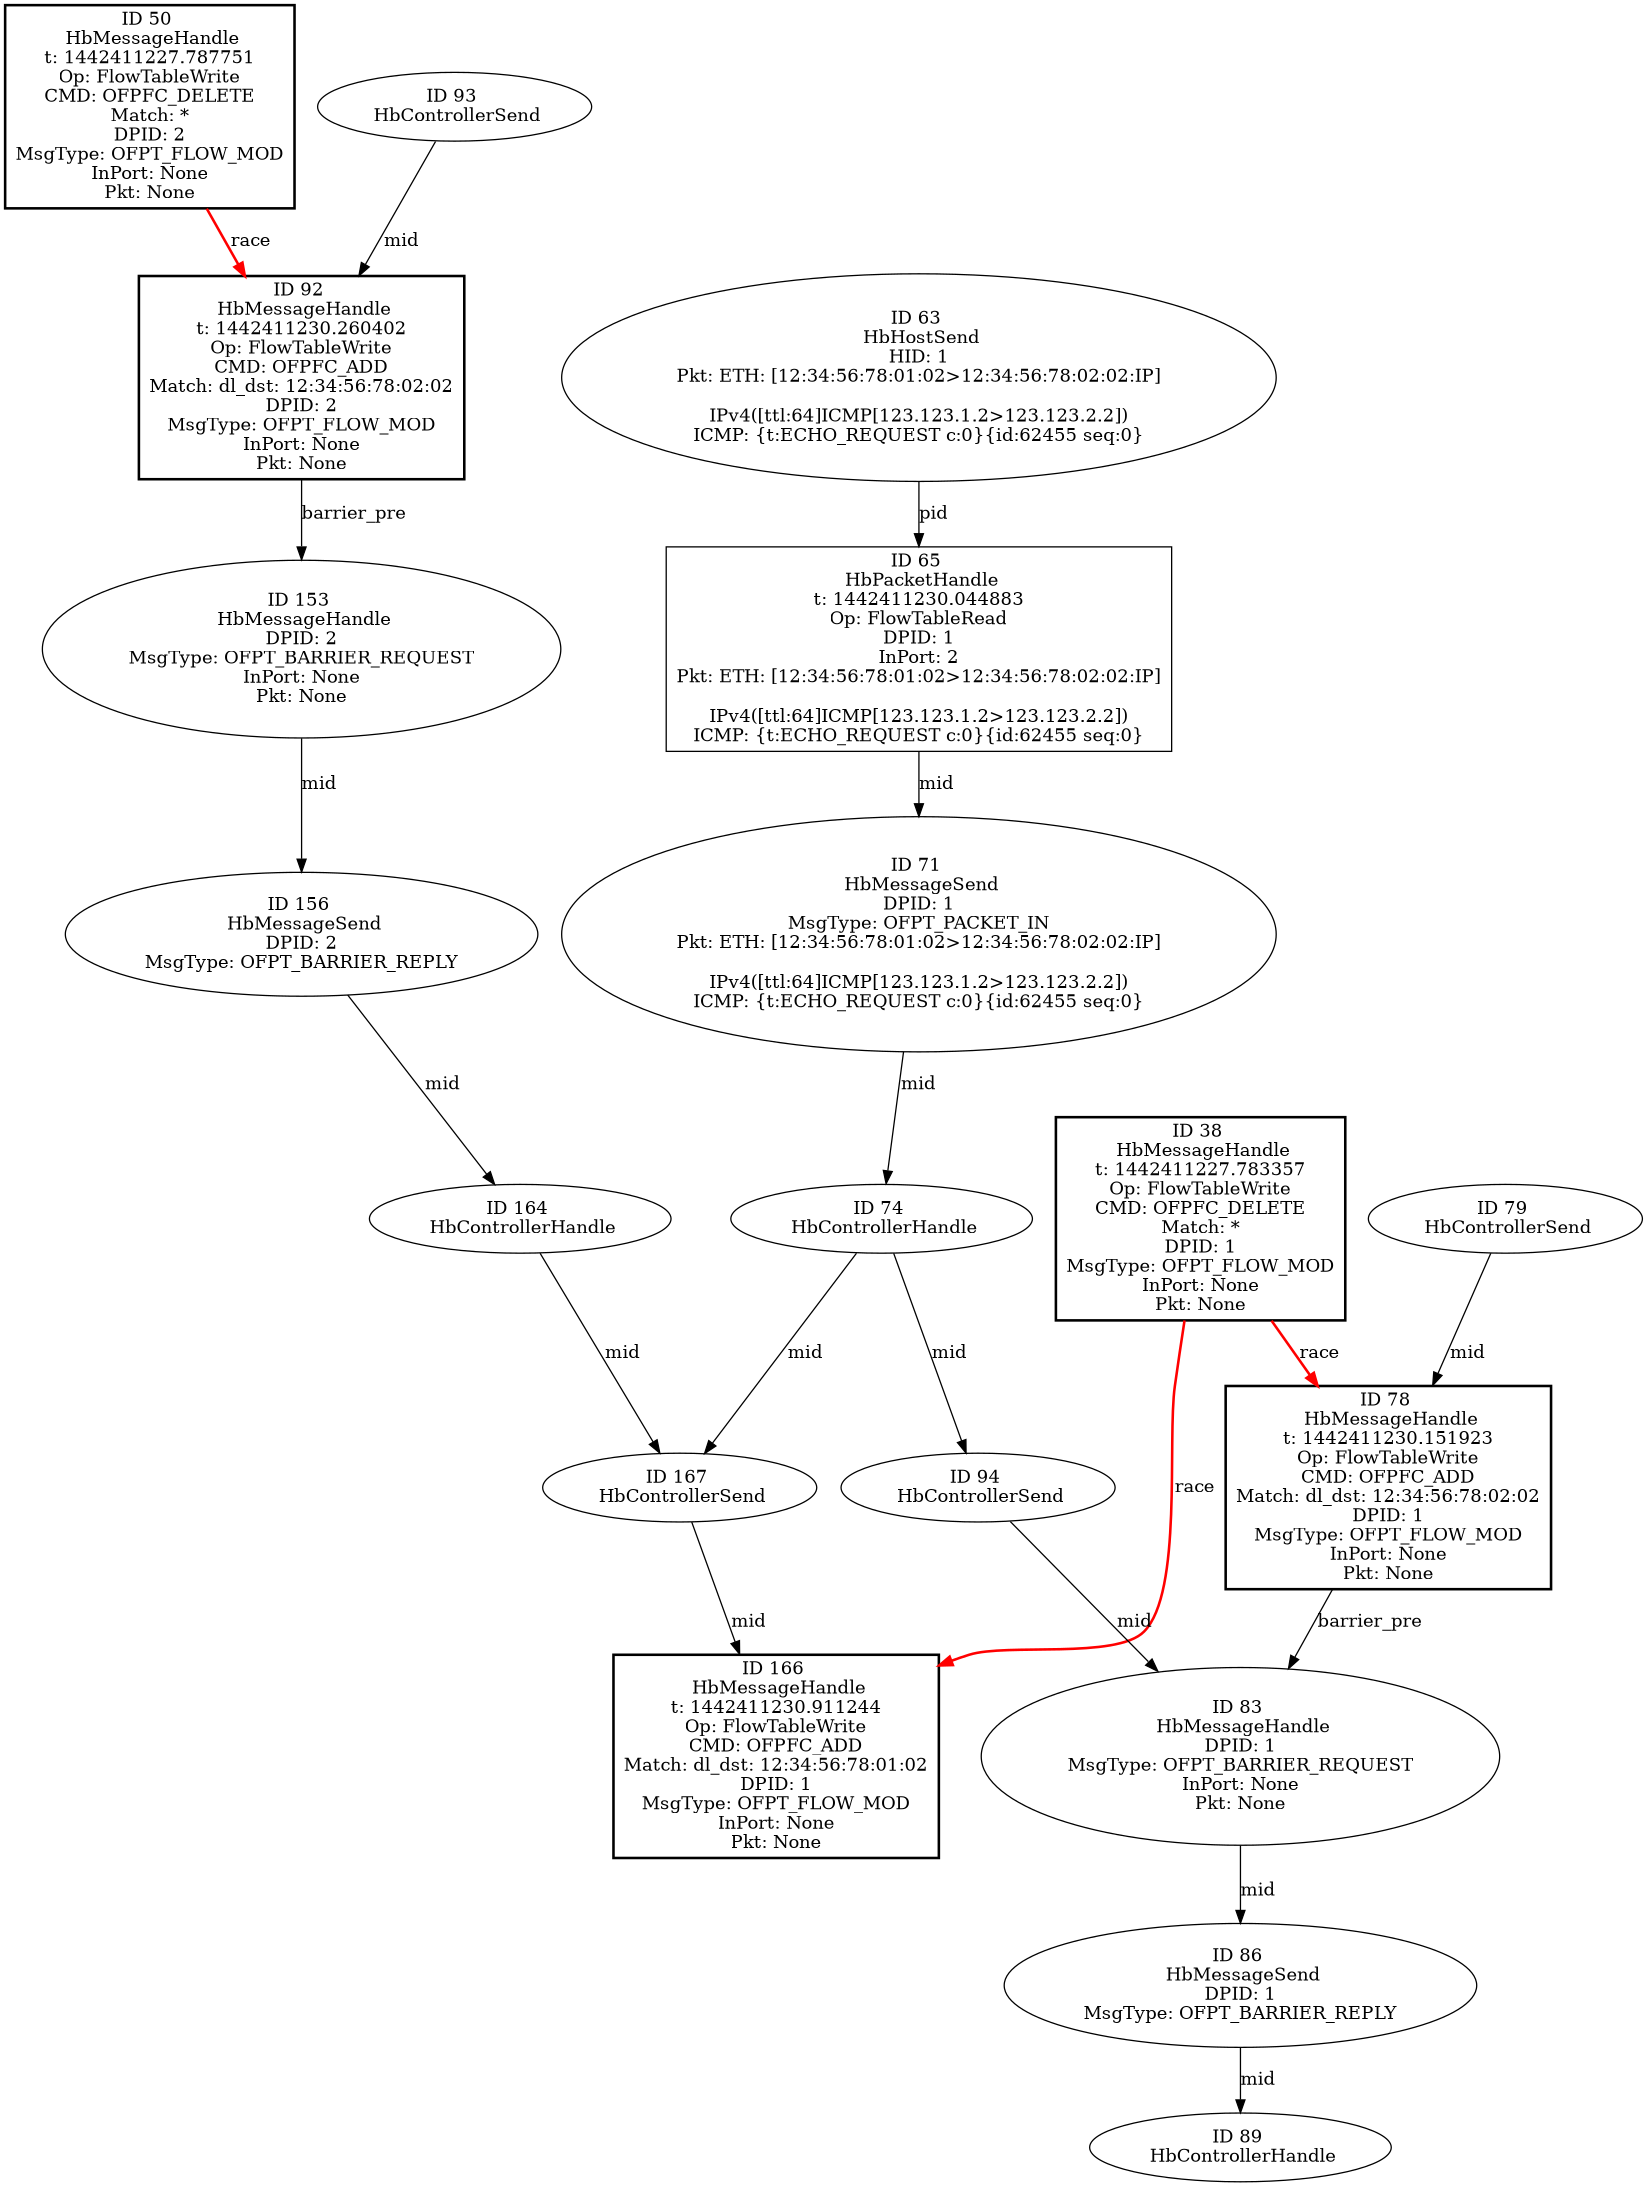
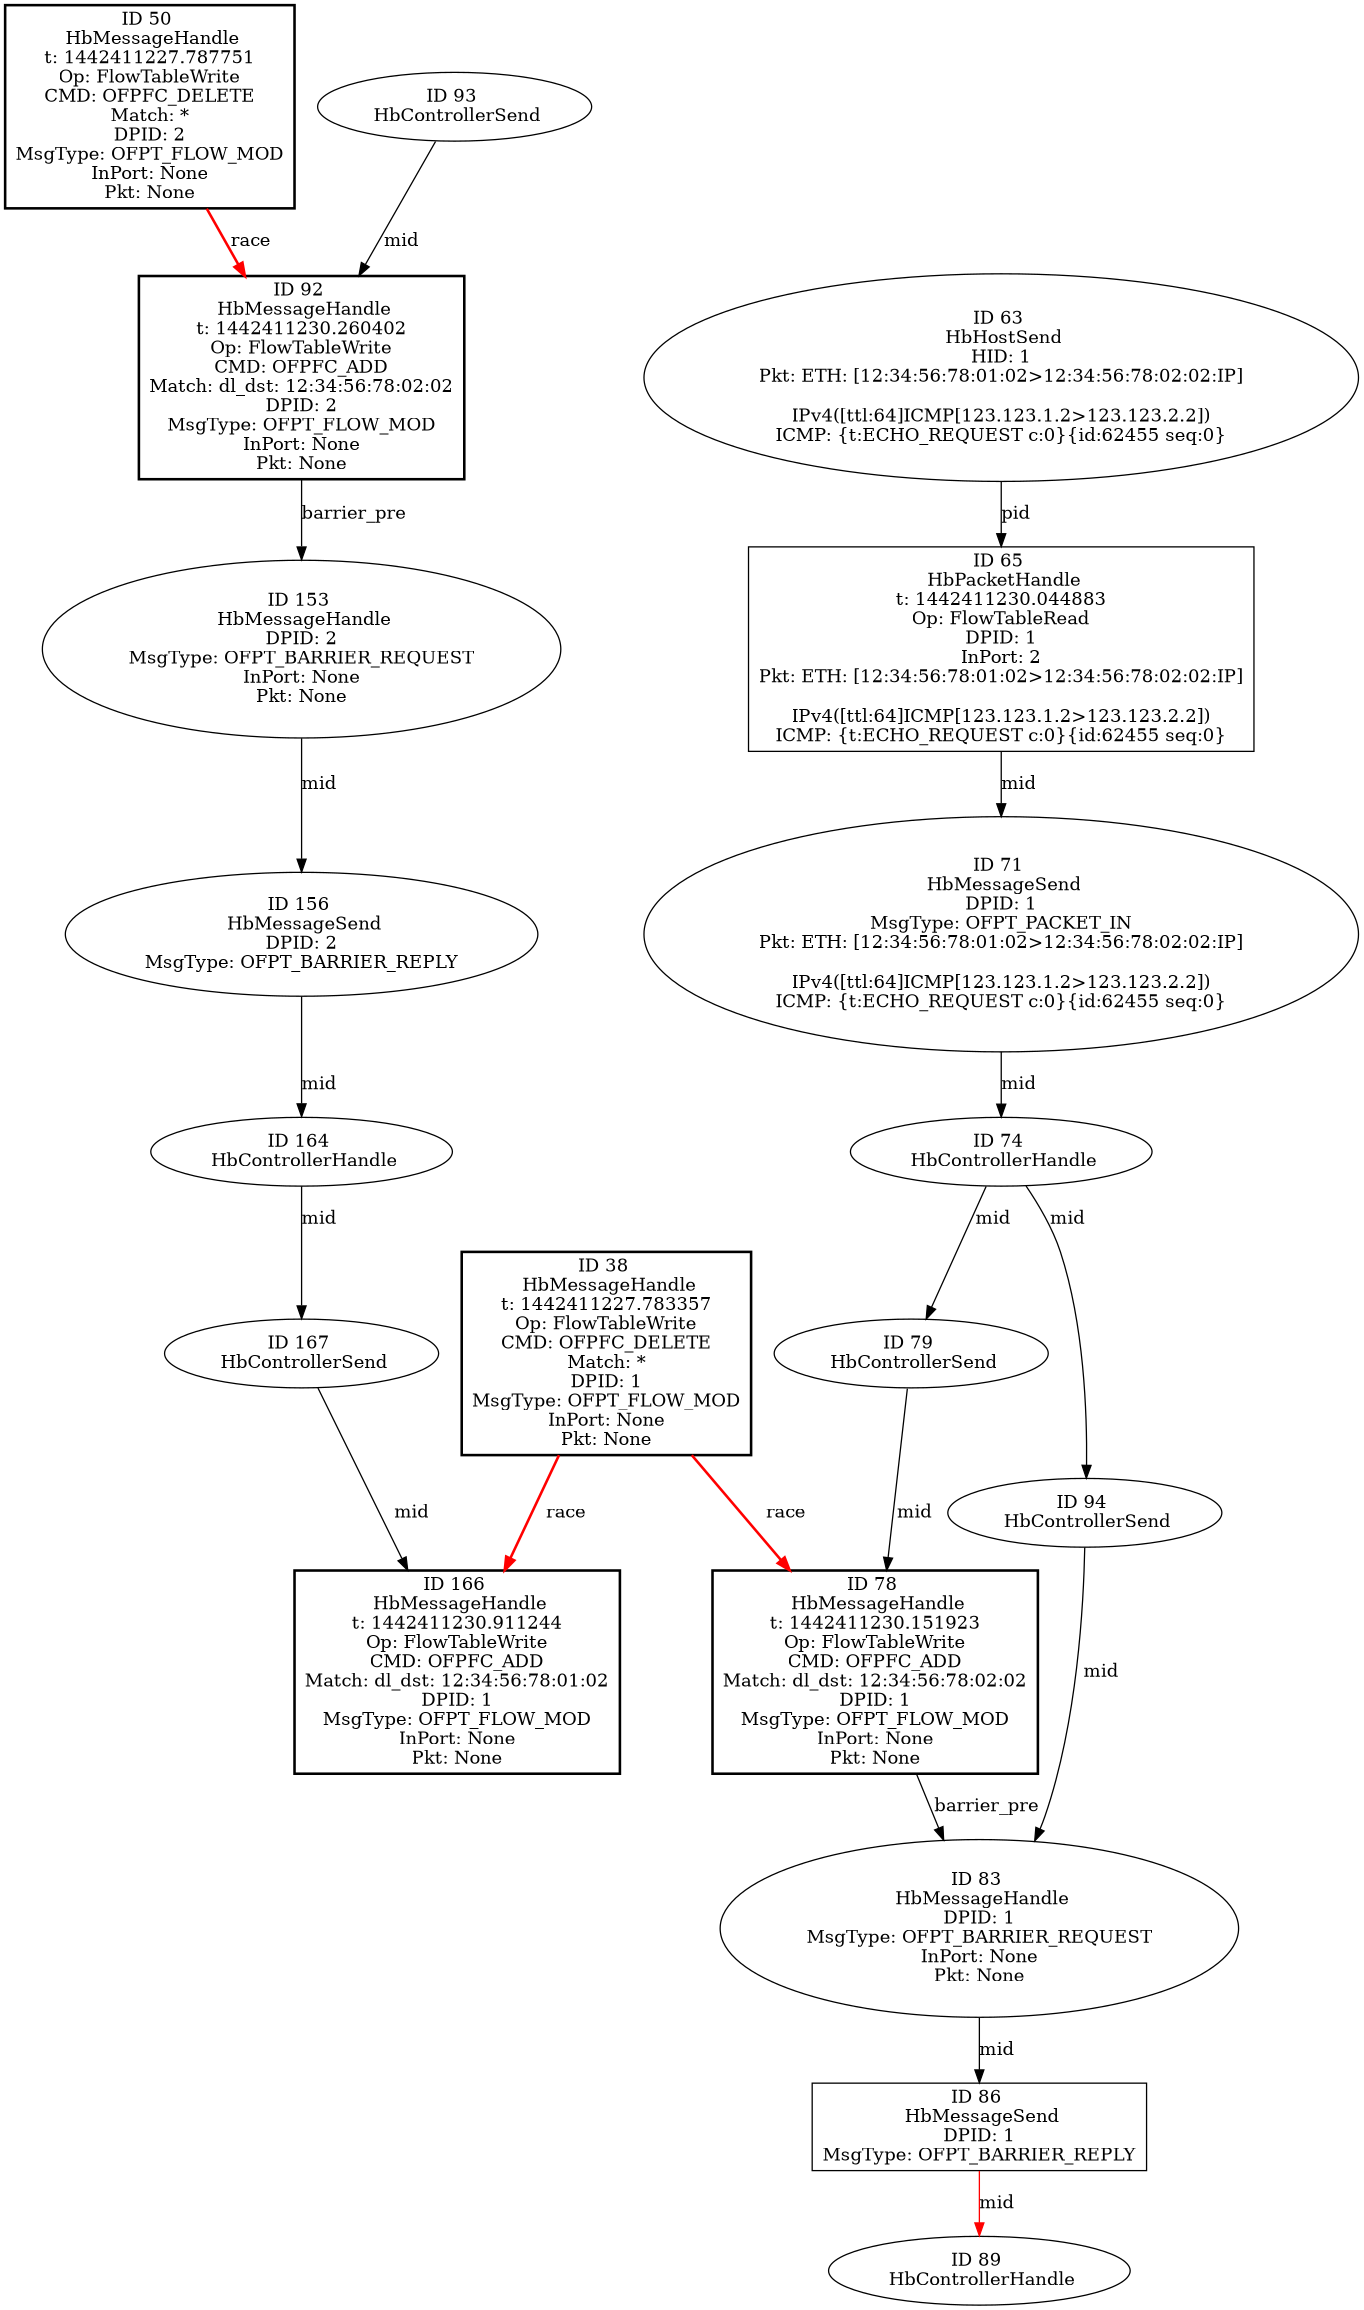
(784, 1348) -> (959, 1247)
(1240, 1985) -> (979, 2127)
(1240, 2074) -> (979, 2197)
